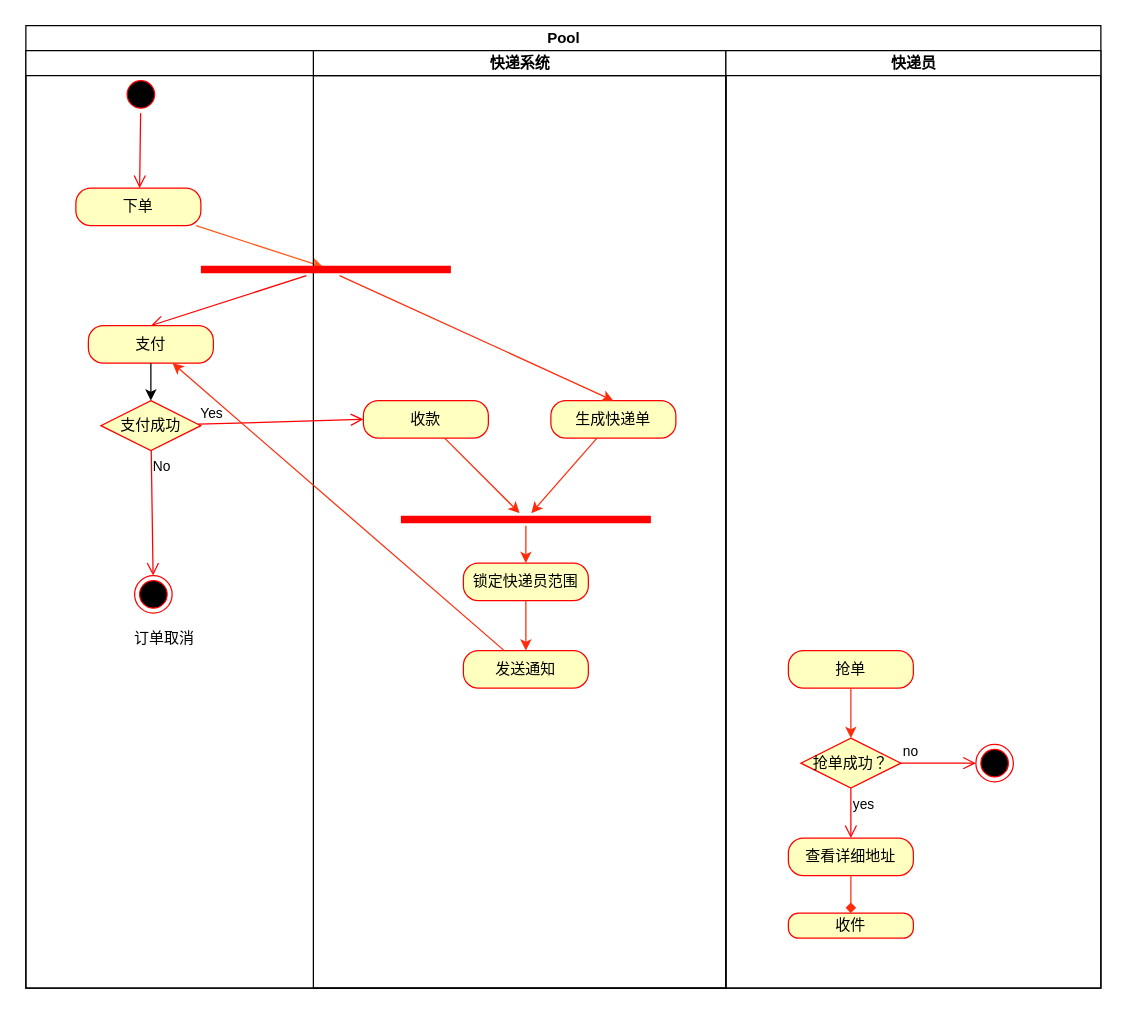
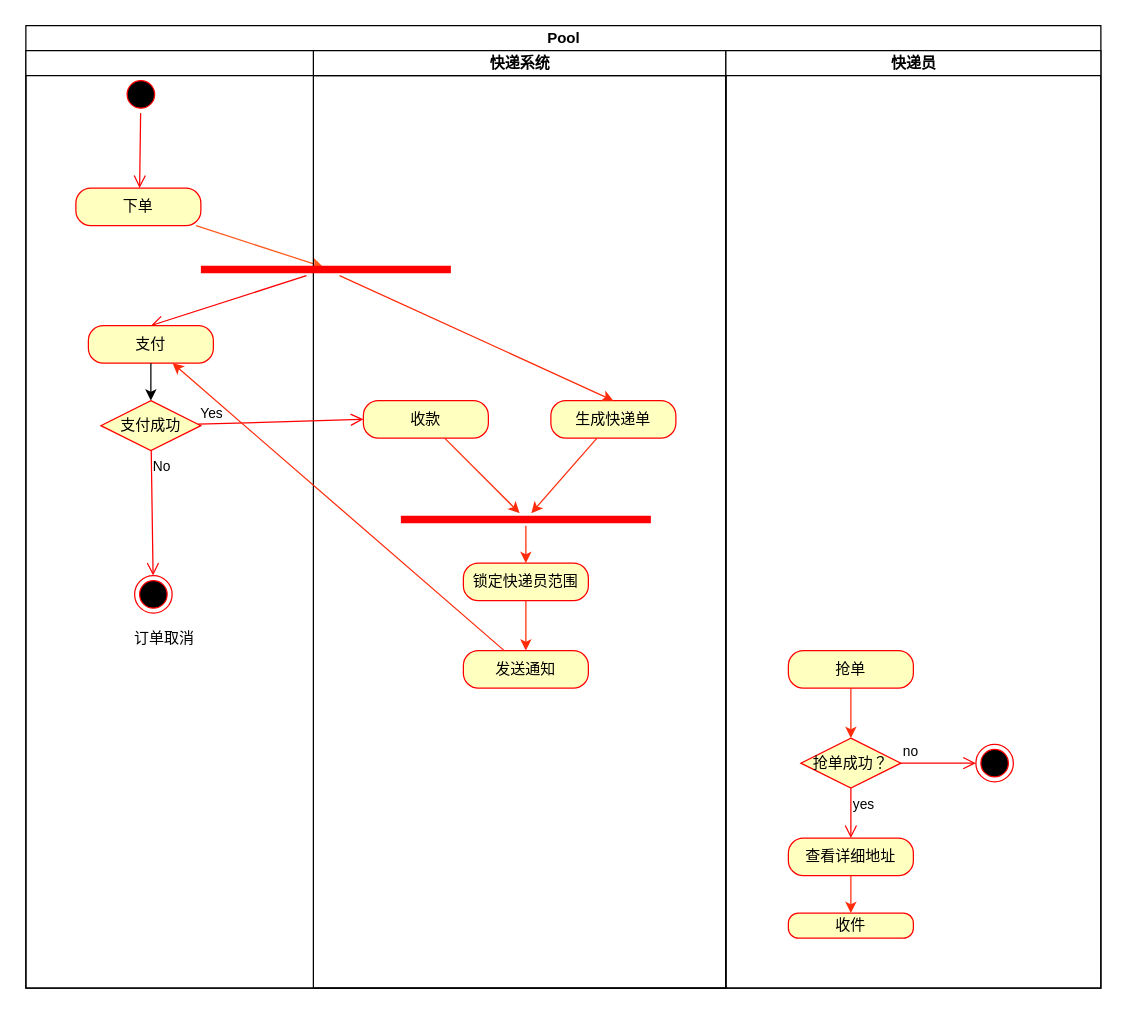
(851, 902) -> (851, 903)
